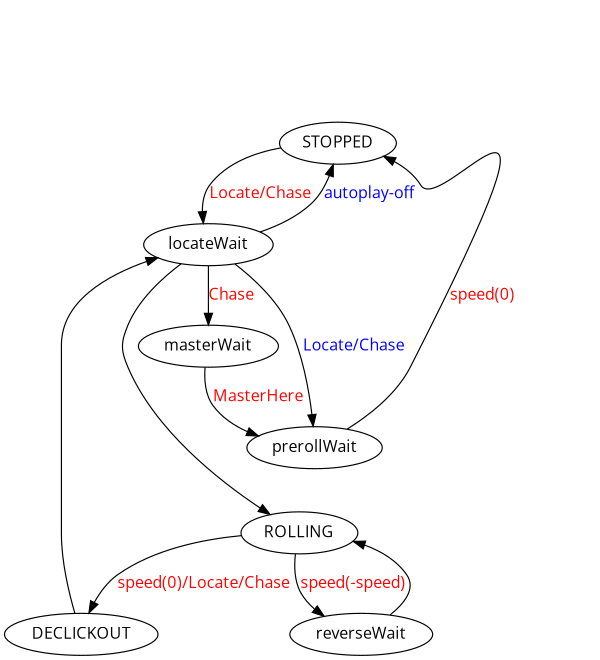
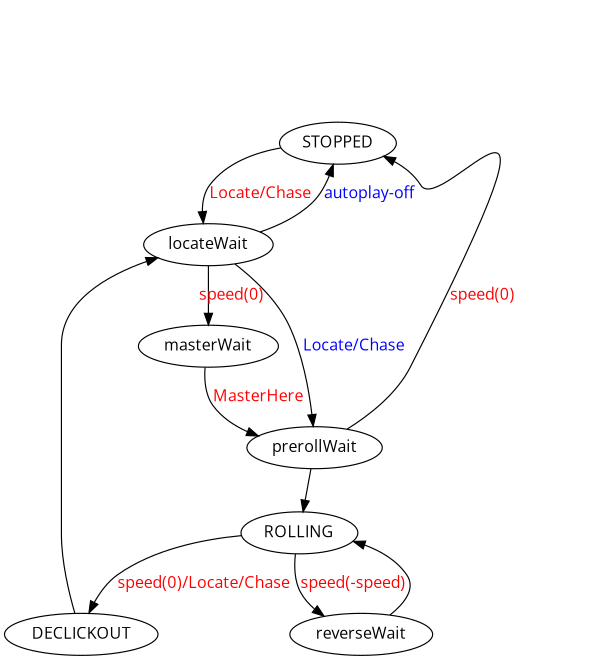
(232, 295) -> (232, 295)
(145, 398) -> (308, 485)
